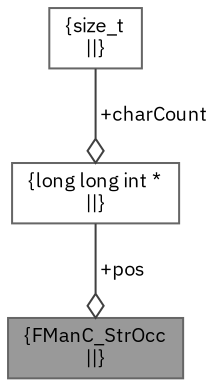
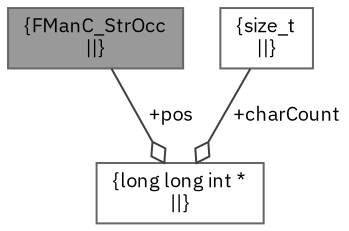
(96, 258) -> (132, 105)
